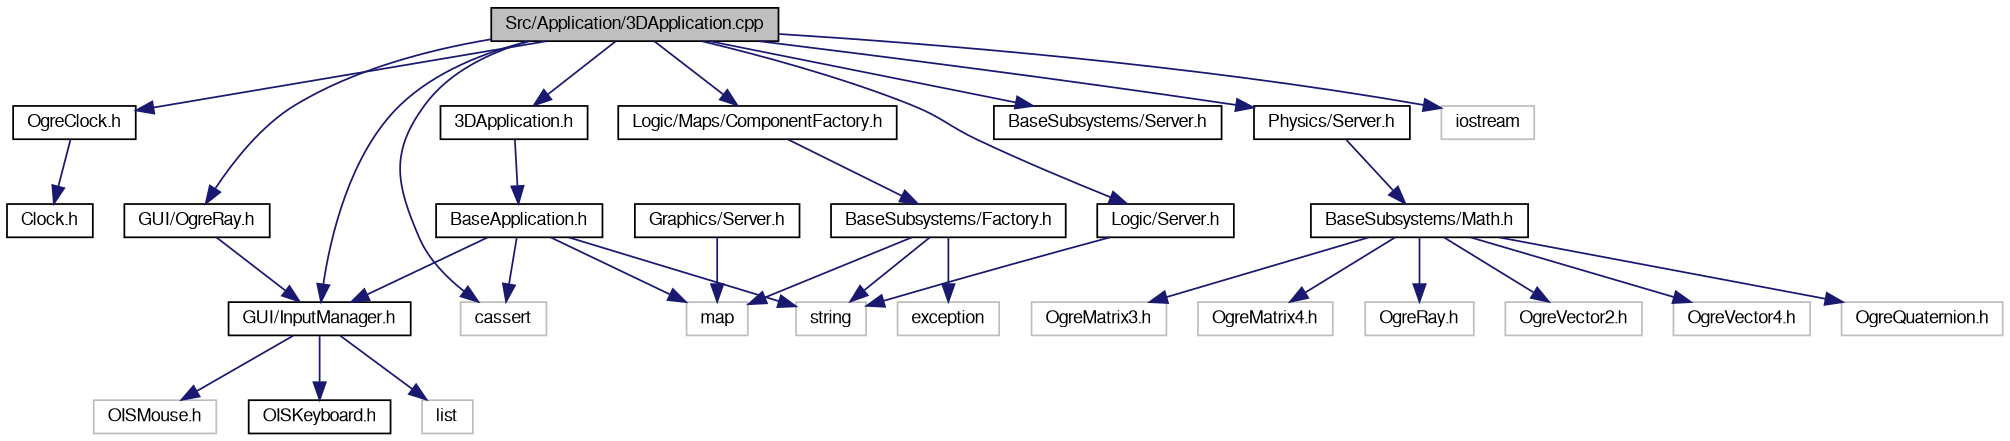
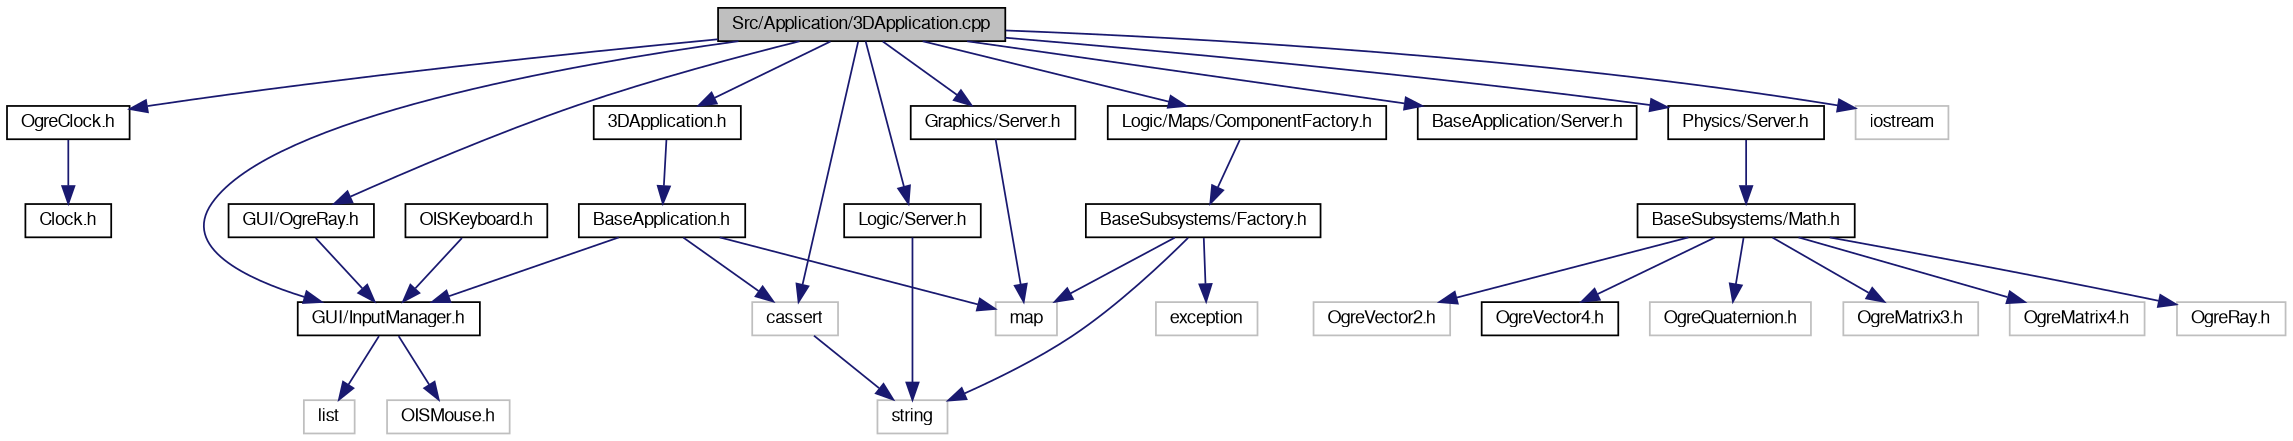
none -> (920, 68)
(1108, 123) -> (1527, 123)
(674, 269) -> (847, 362)
(1742, 319) -> (1550, 319)
(320, 359) -> (439, 263)
